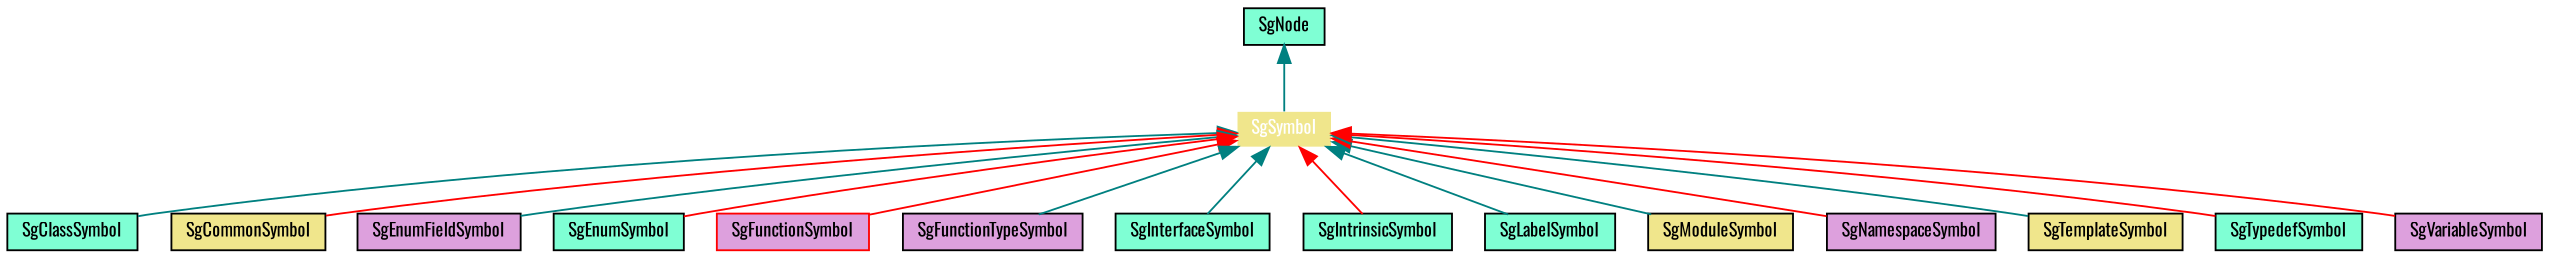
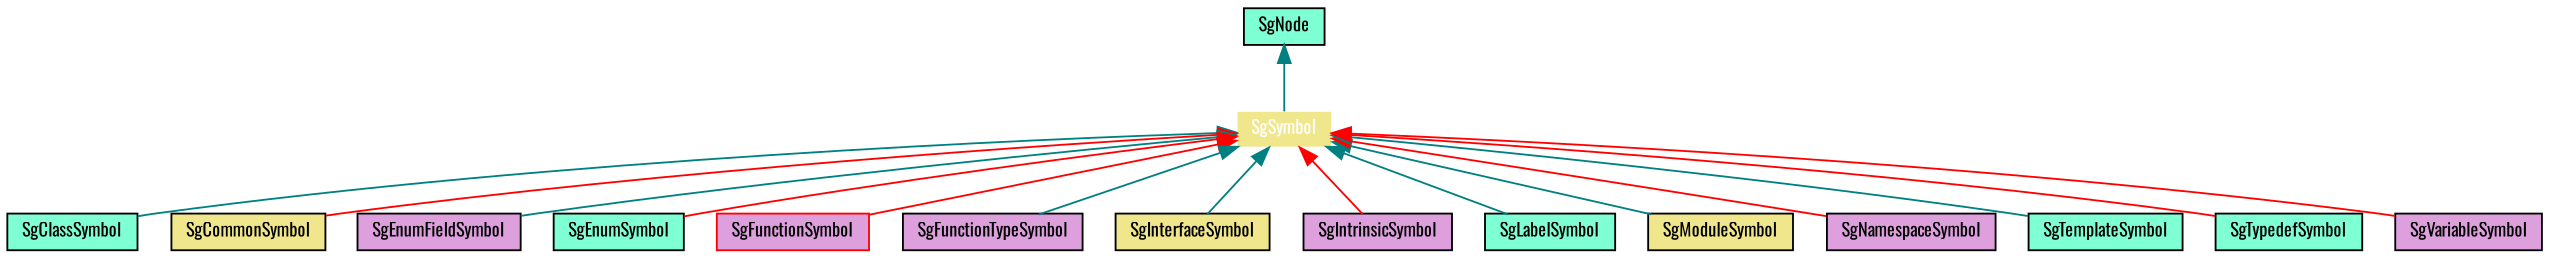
(1193, 232) -> (1193, 232)
(1378, 232) -> (1378, 232)
(2106, 232) -> (2106, 232)
